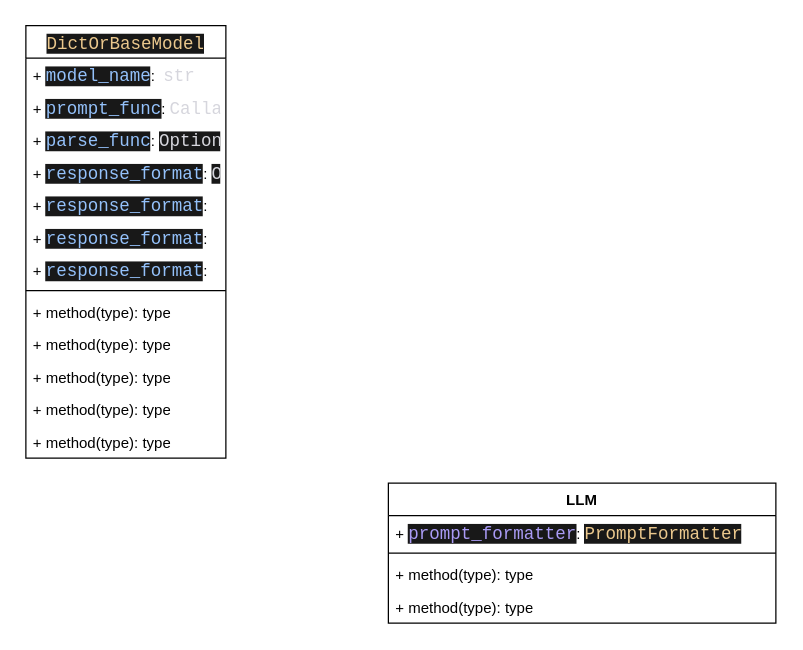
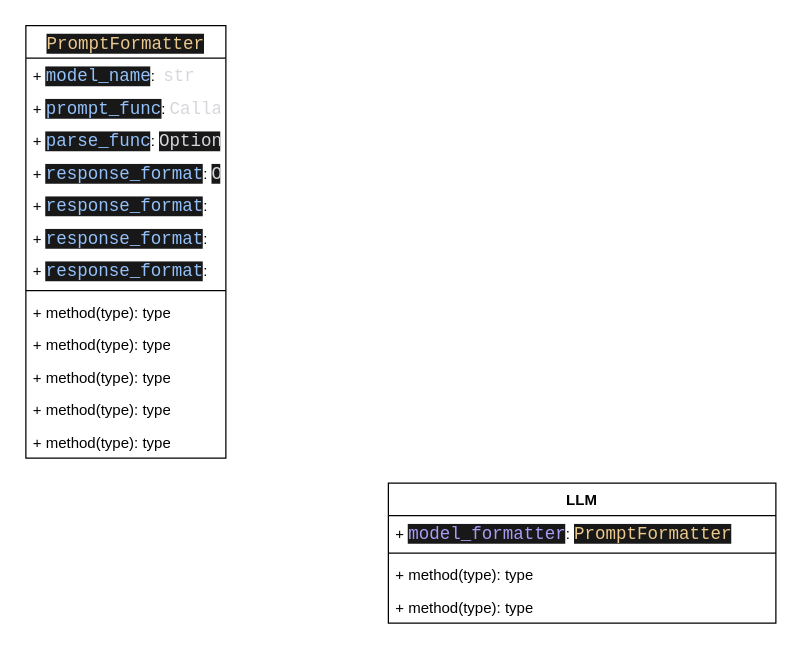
(126, 43) -> (126, 43)
(541, 533) -> (535, 533)
